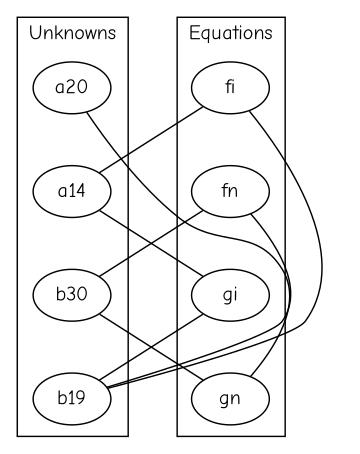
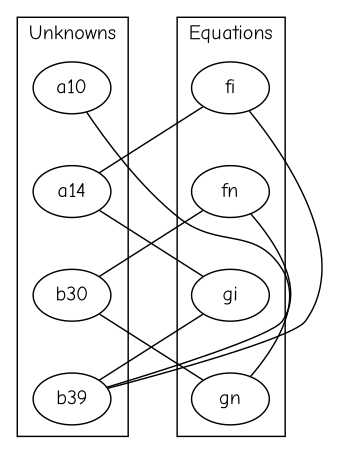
(72, 88) -> (72, 88)
(72, 399) -> (72, 399)
